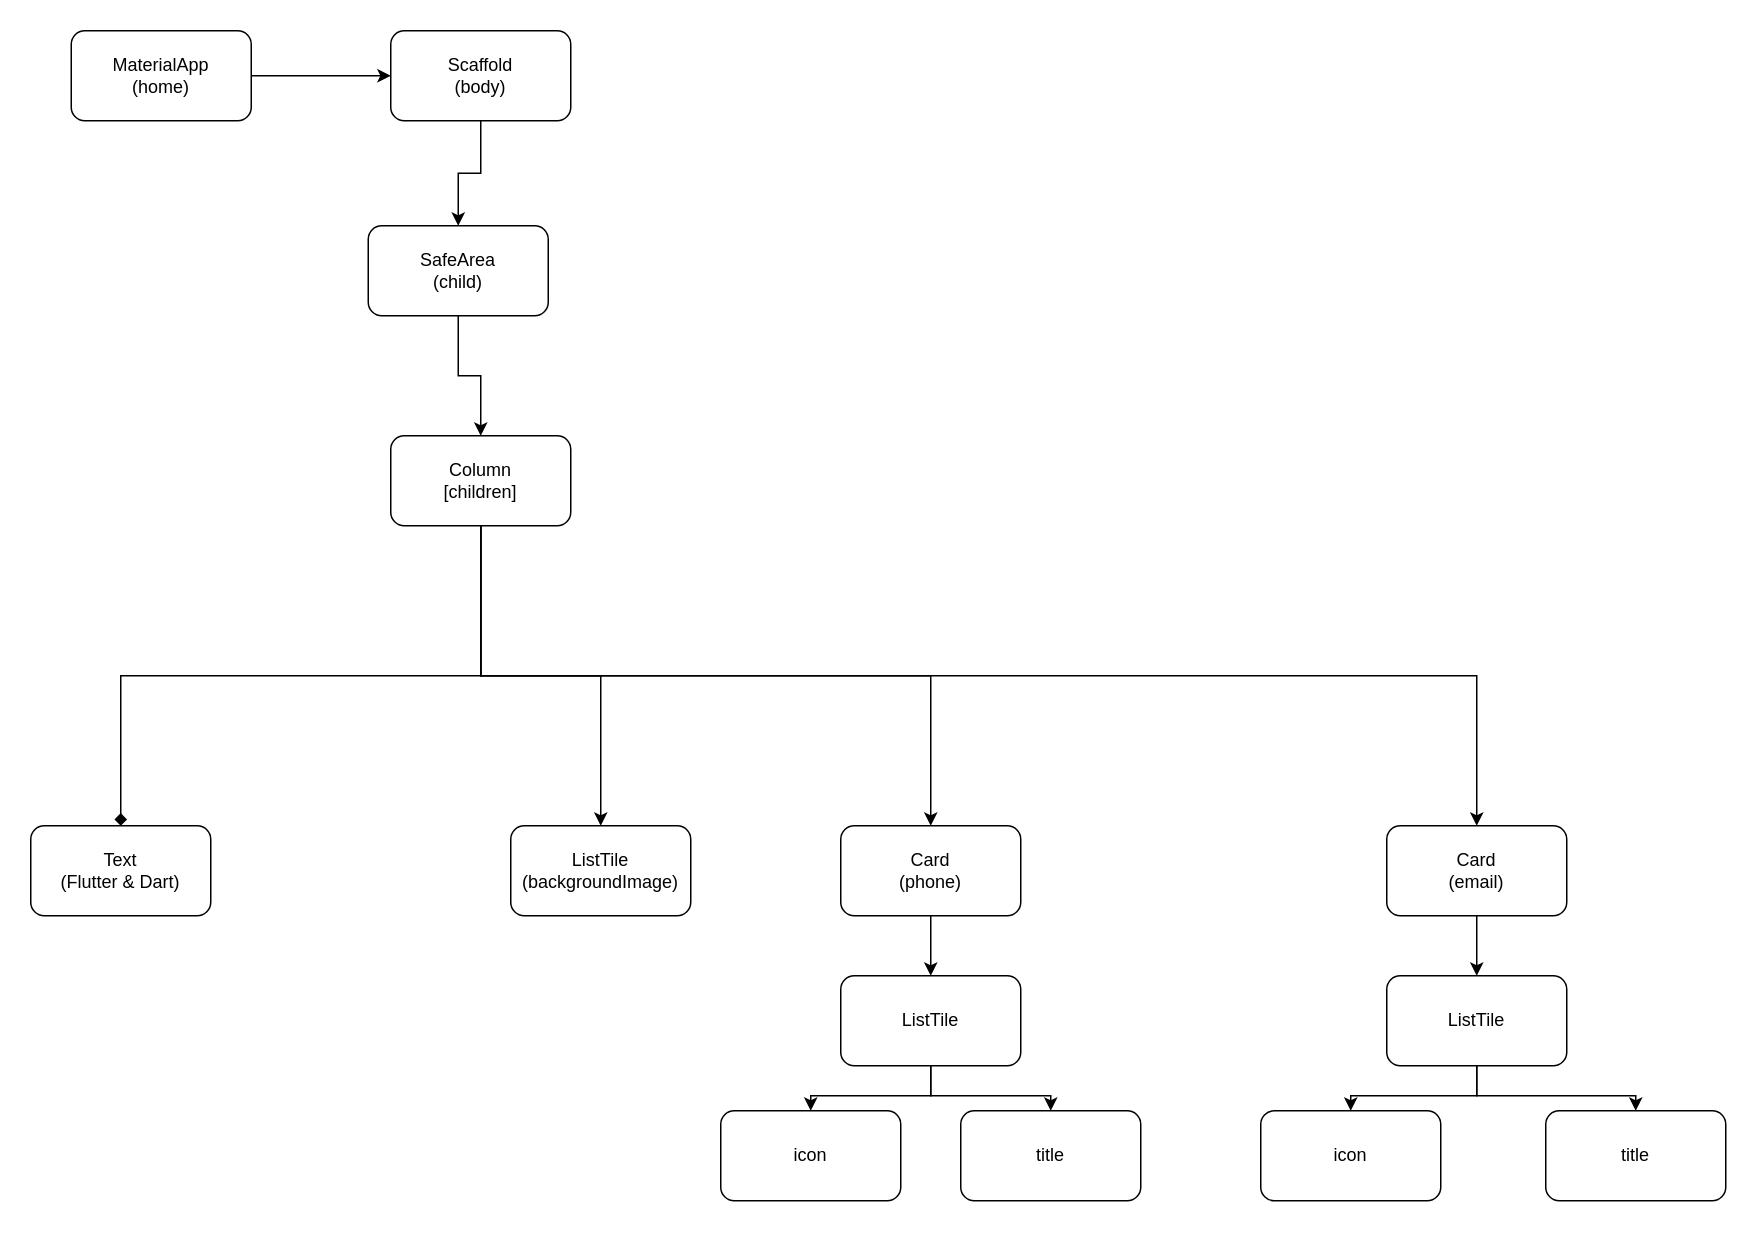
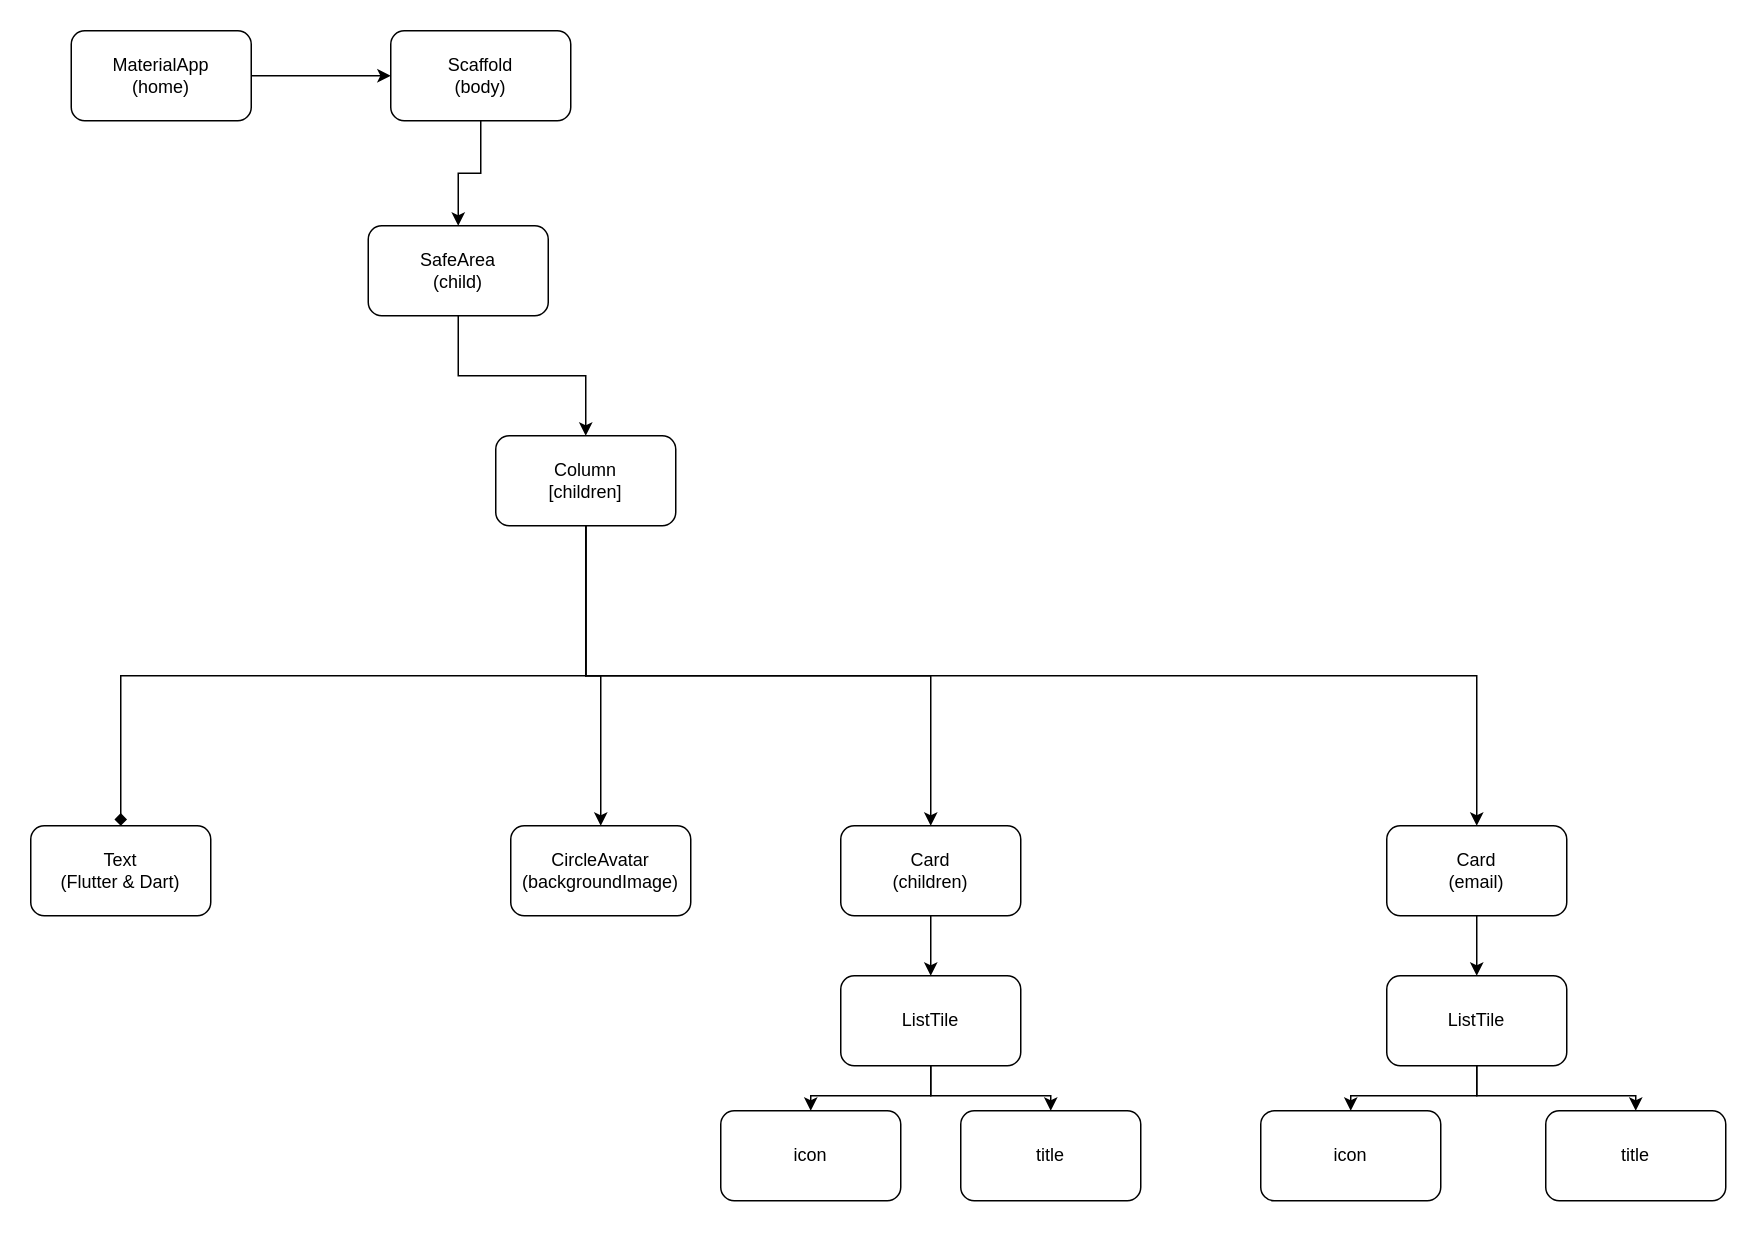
(481, 481) -> (586, 481)
(601, 871) -> (601, 871)
(931, 871) -> (931, 871)
